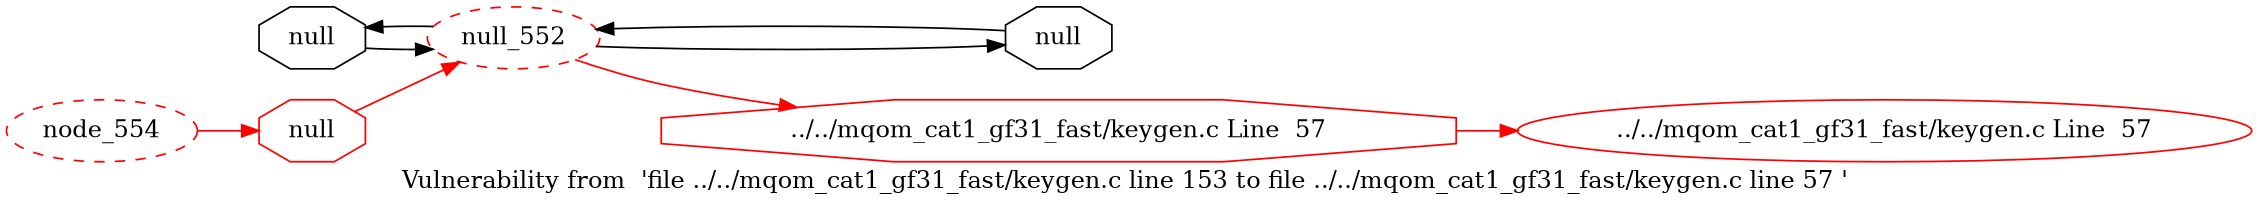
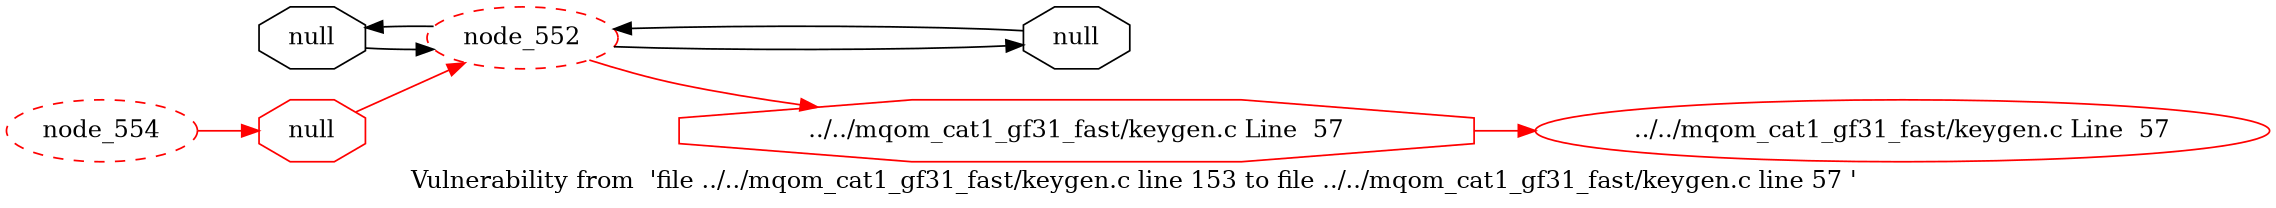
(514, 38) -> (523, 38)
